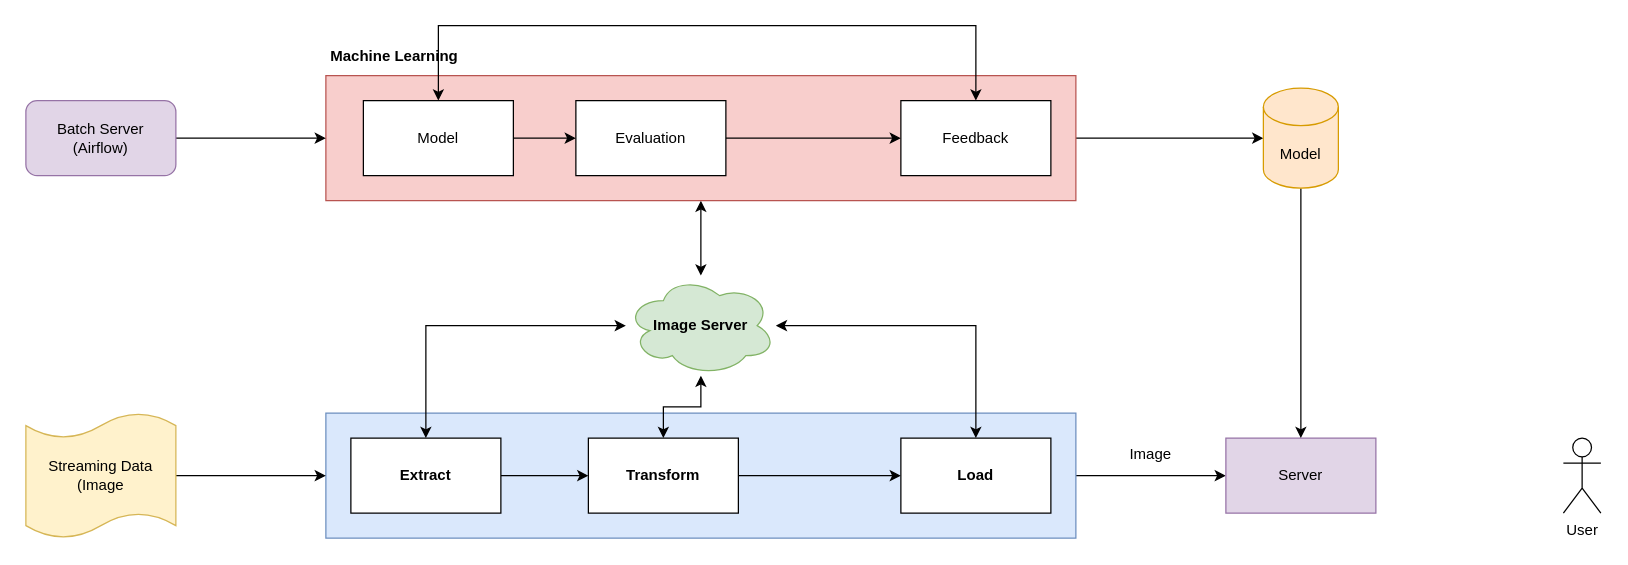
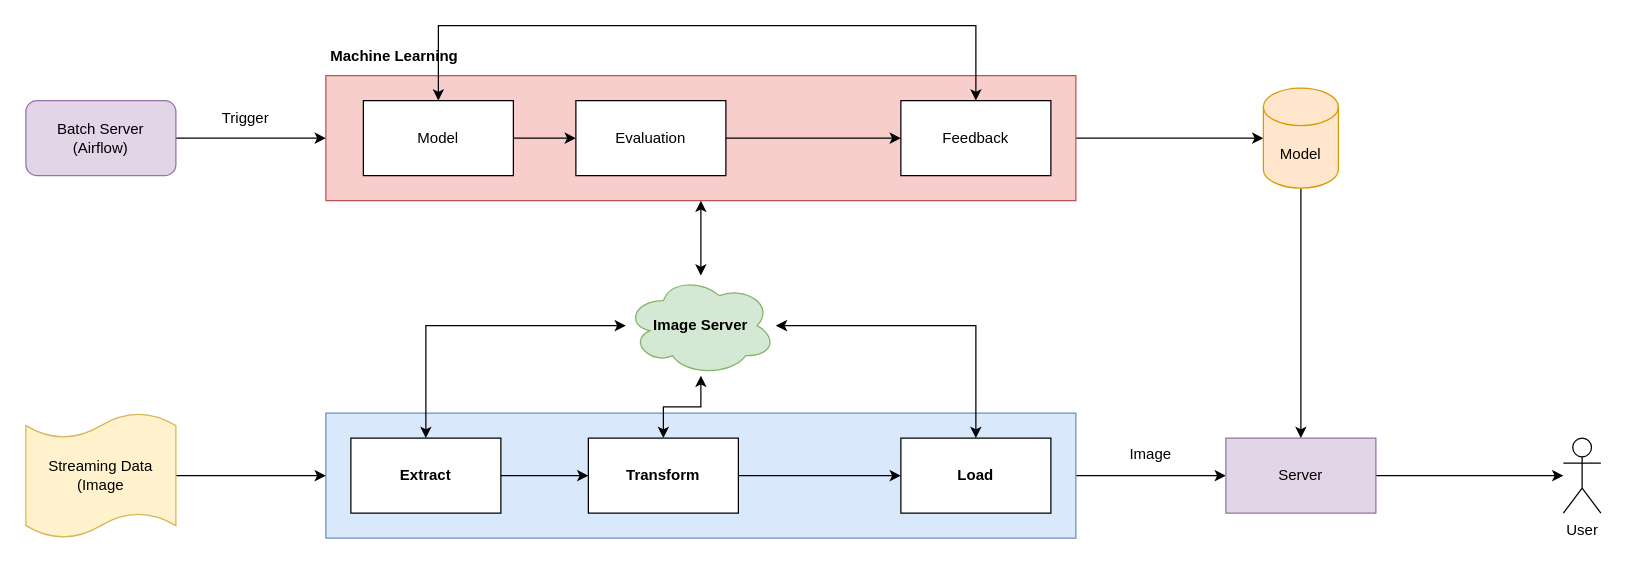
none -> (246, 118)
none -> (1465, 476)
